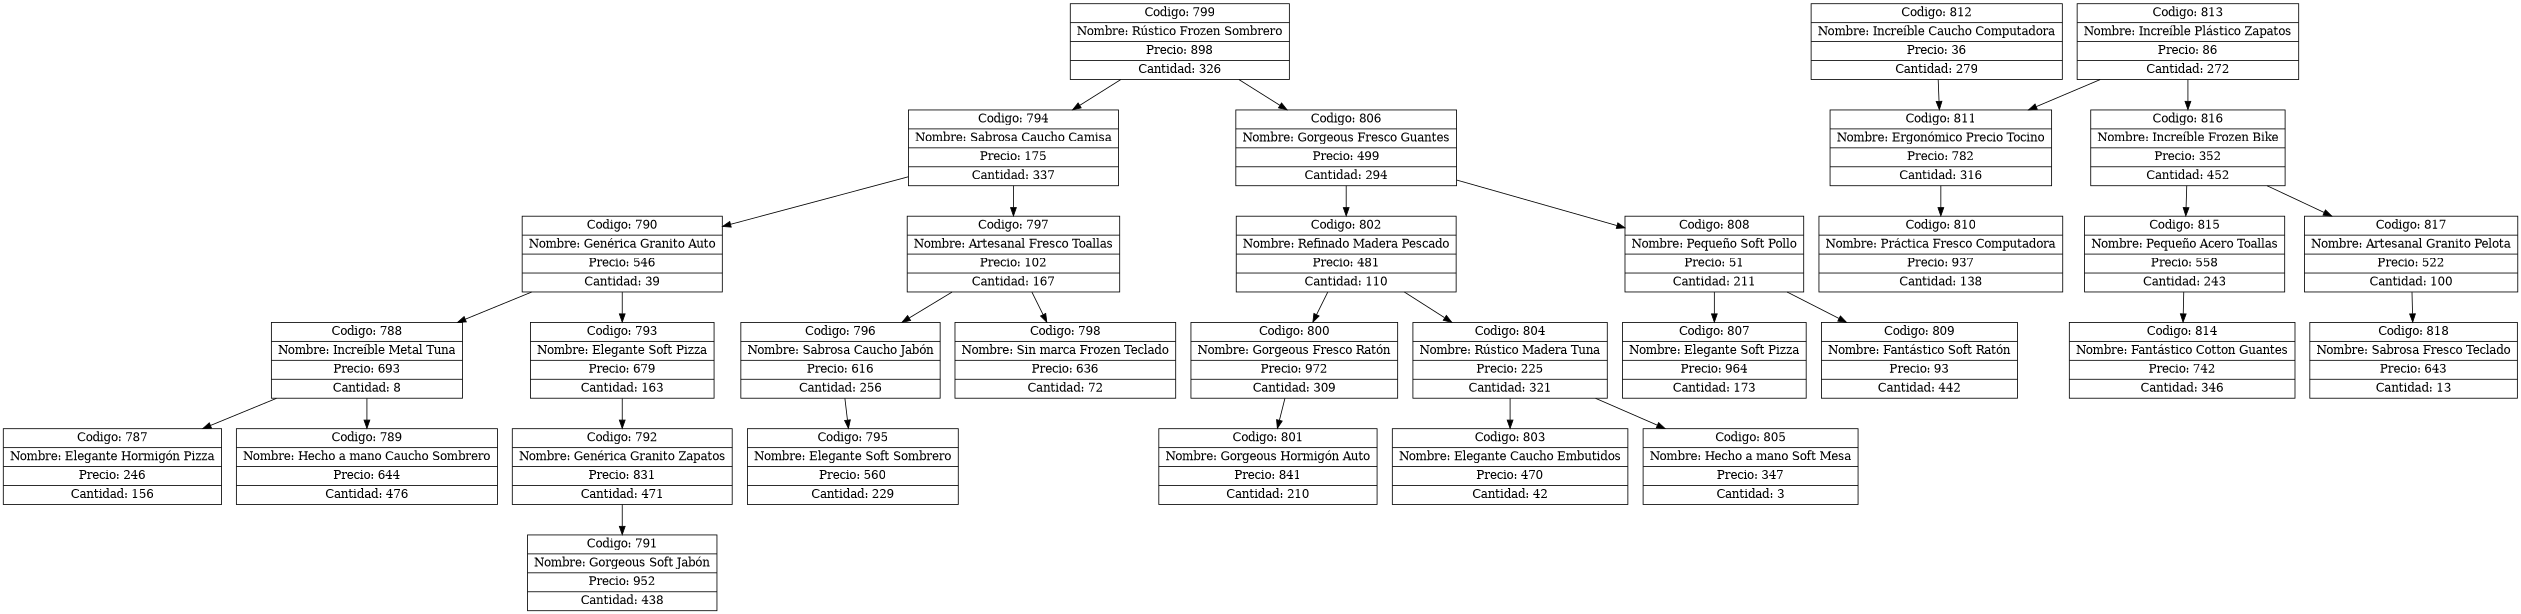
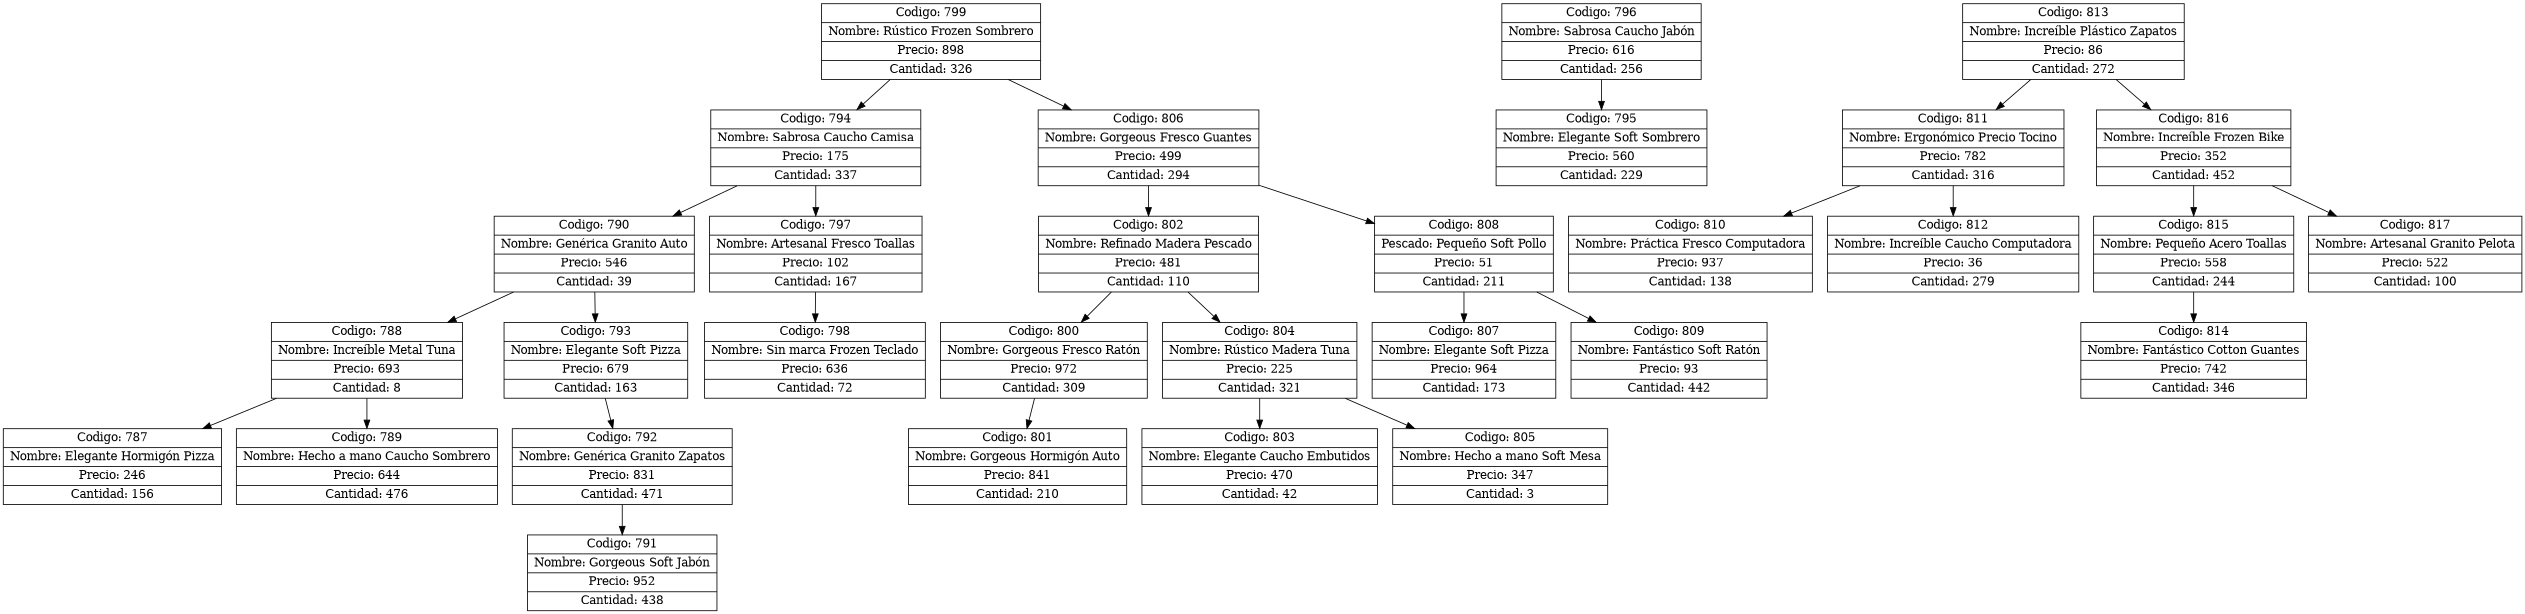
(1939, 90) -> (1953, 197)
(1714, 244) -> (1464, 244)
(2185, 282) -> (2194, 282)
(931, 305) -> none
(2414, 360) -> none
